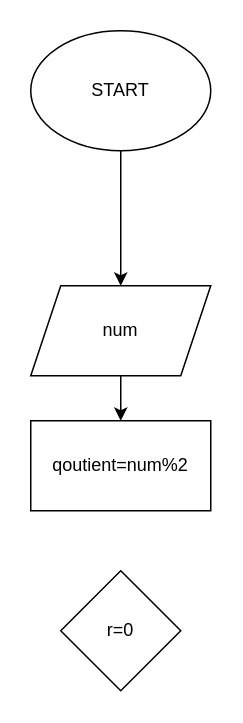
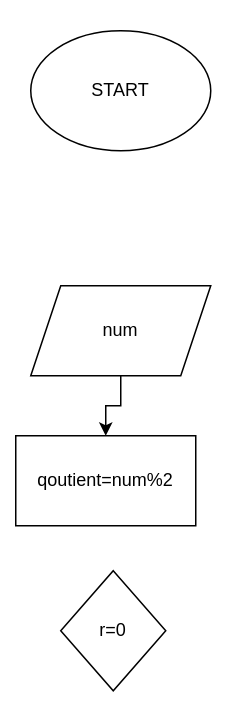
(121, 213) -> none
(121, 466) -> (106, 481)
(121, 631) -> (113, 631)
